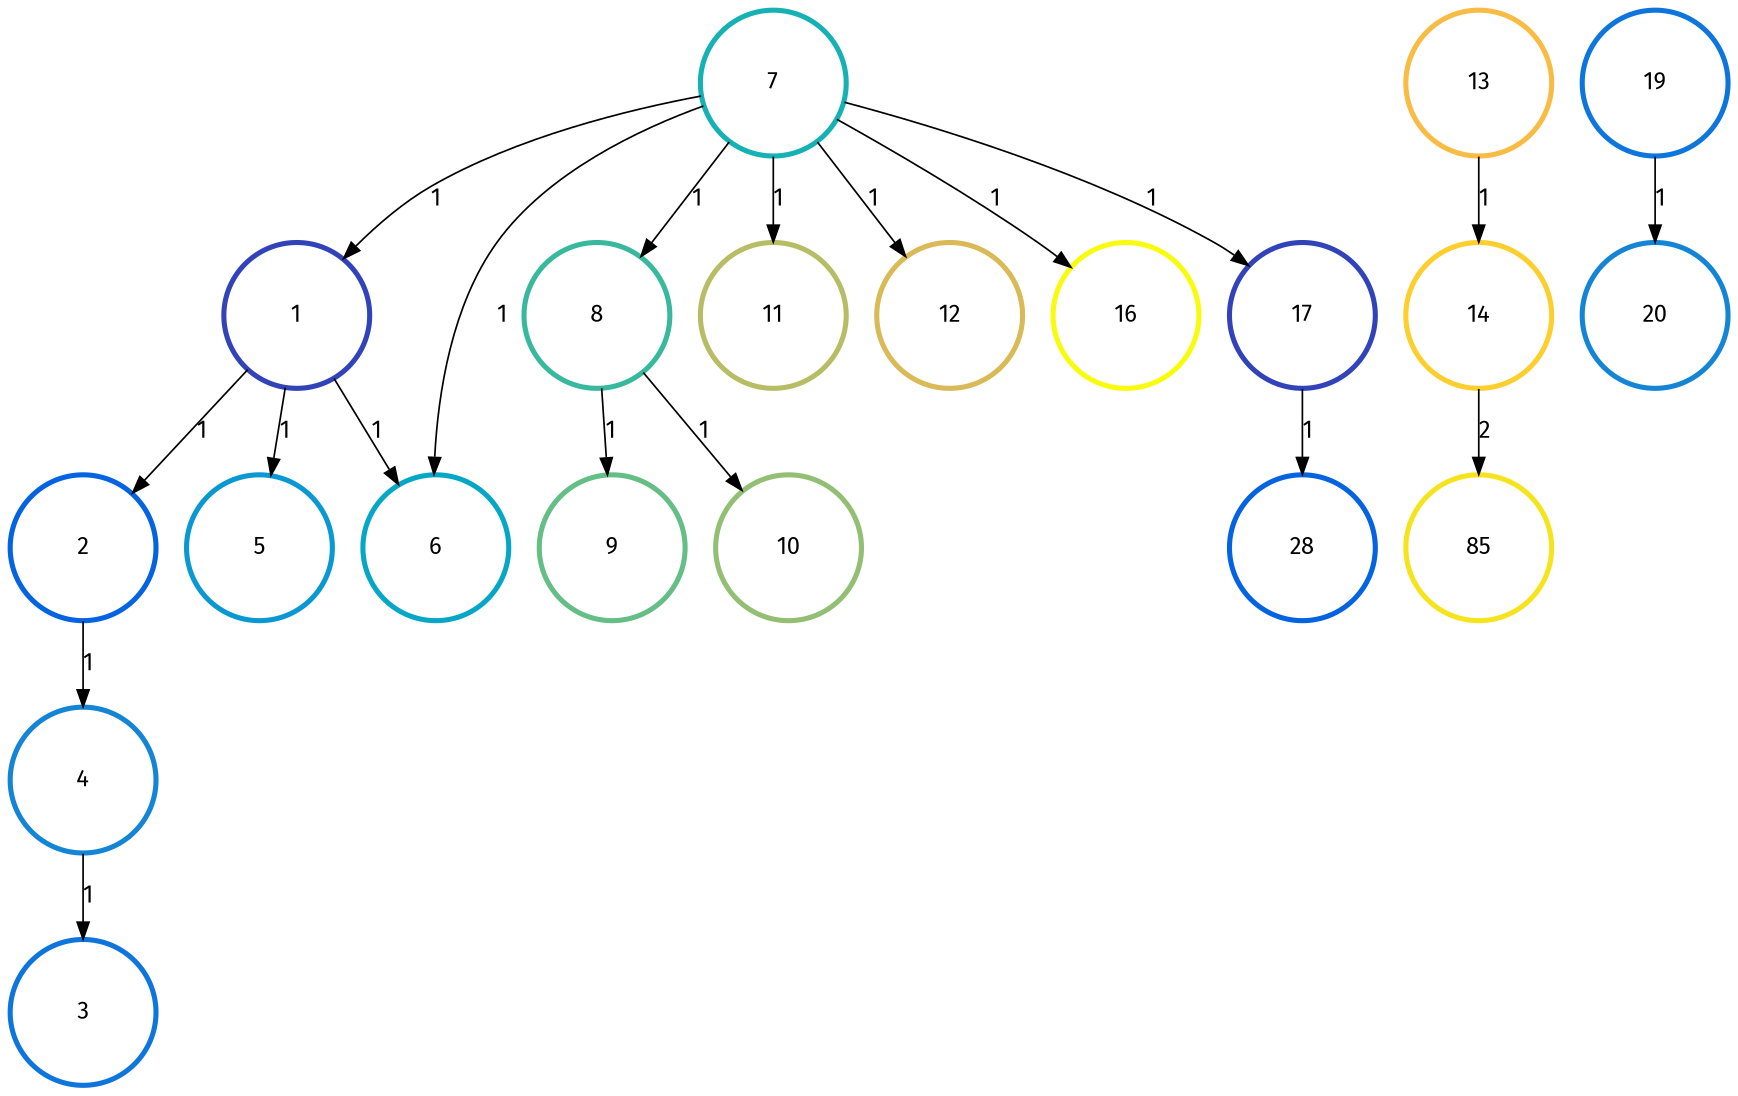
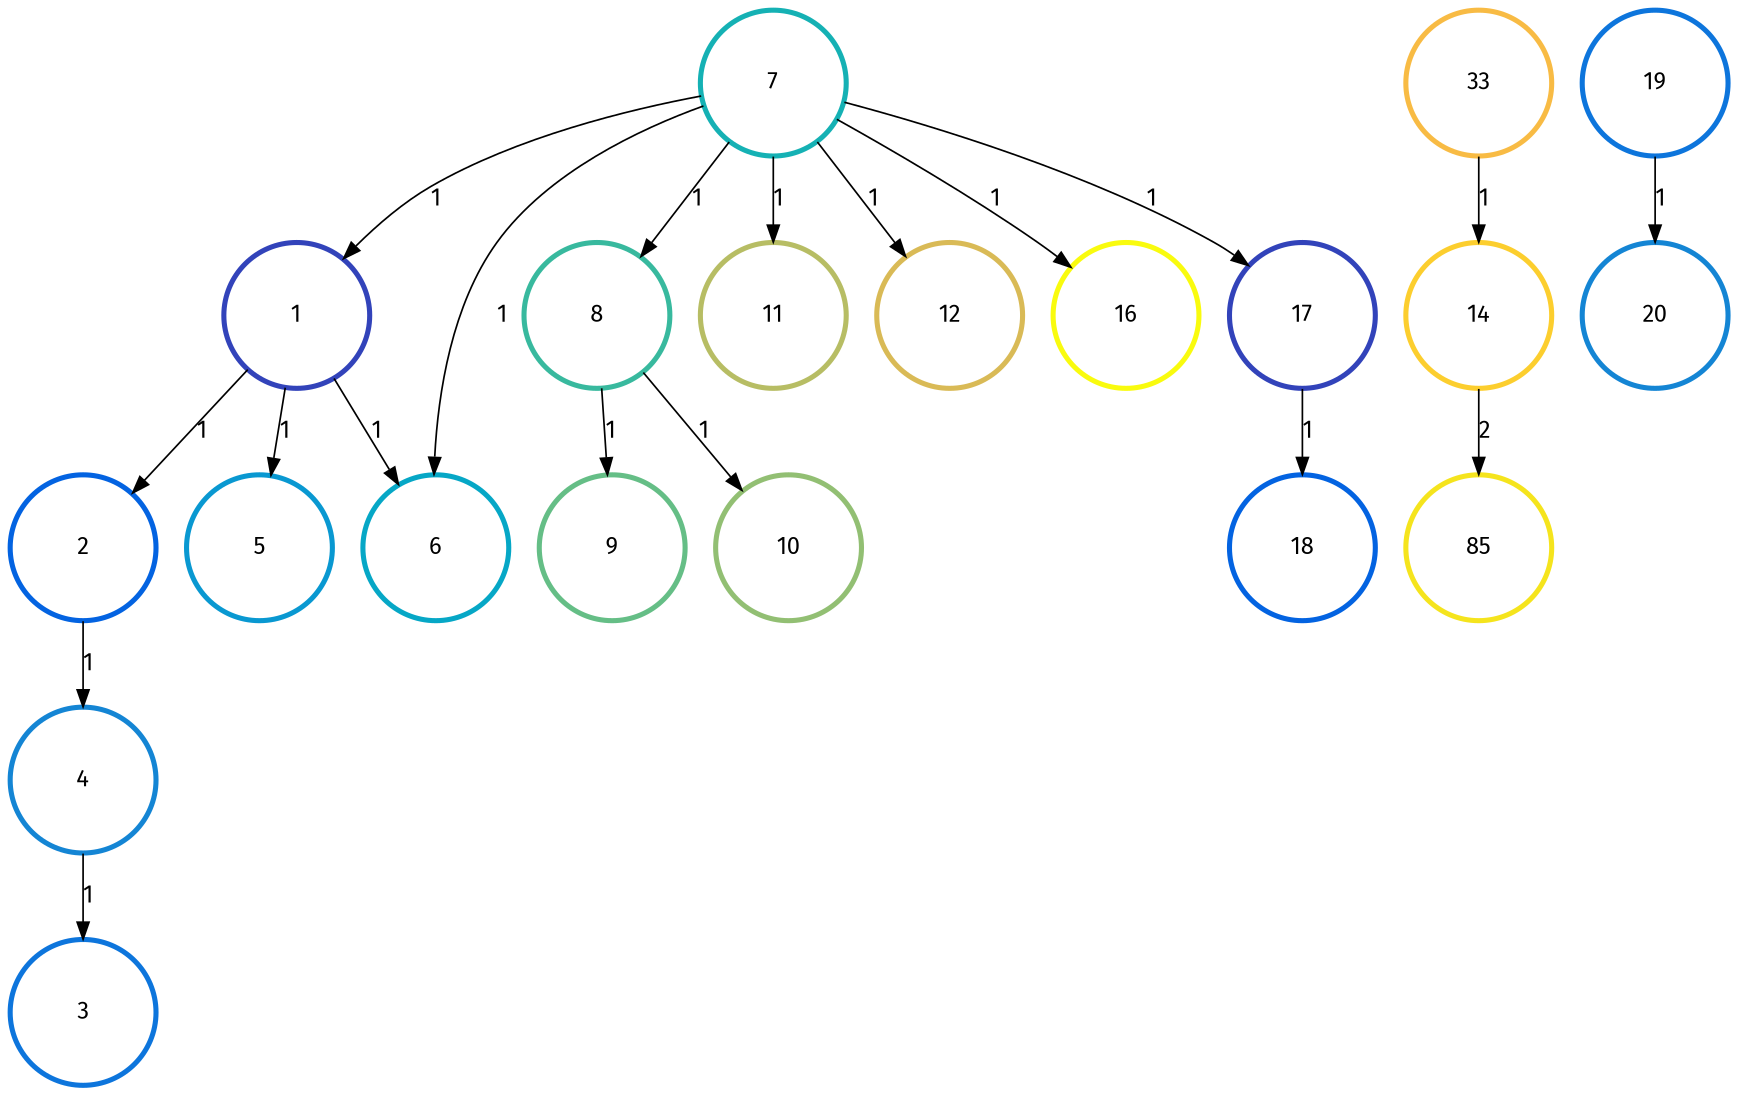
(1479, 83) -> (1479, 83)
(1302, 548) -> (1302, 548)
